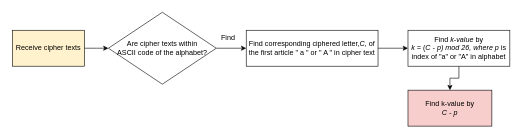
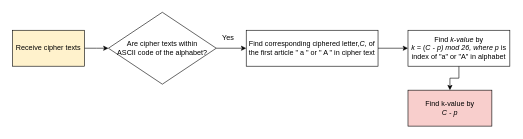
(228, 38) -> (228, 38)
